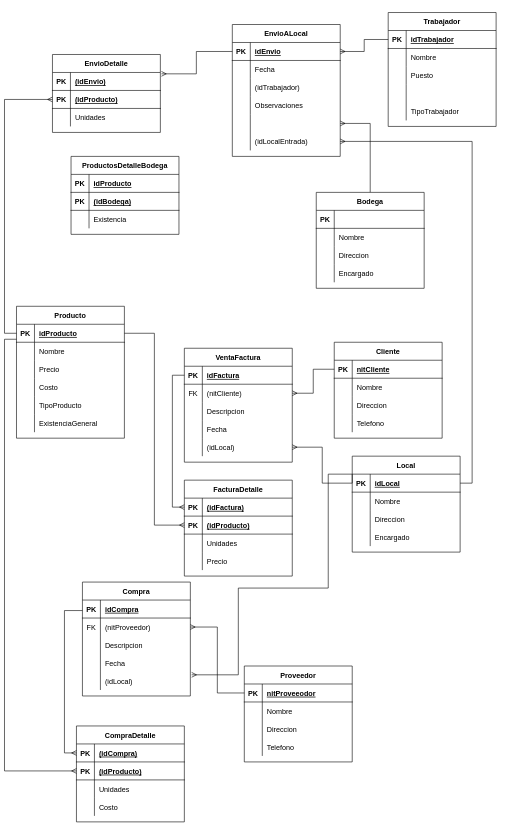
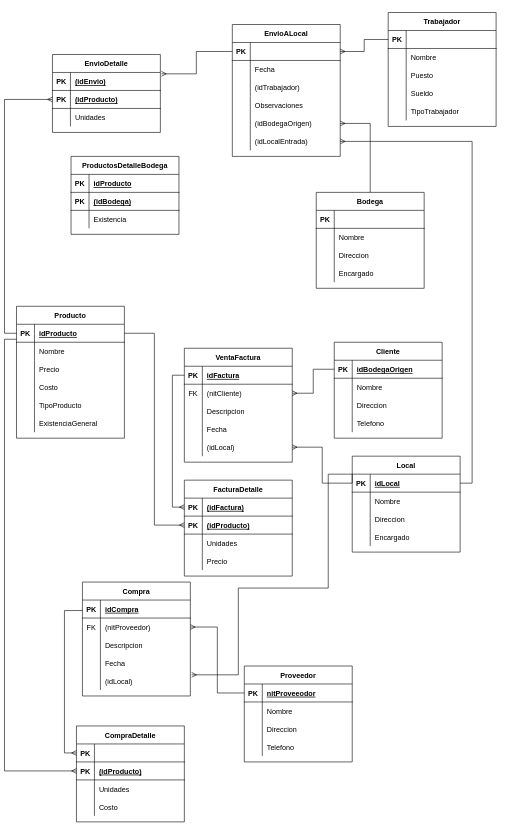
(452, 39) -> none
(296, 51) -> none
none -> (452, 93)
none -> (296, 123)
(374, 370) -> (383, 370)
(140, 753) -> none
